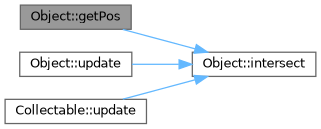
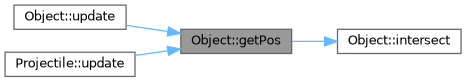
none -> (70, 64)
(155, 64) -> (147, 28)
(76, 111) -> none
